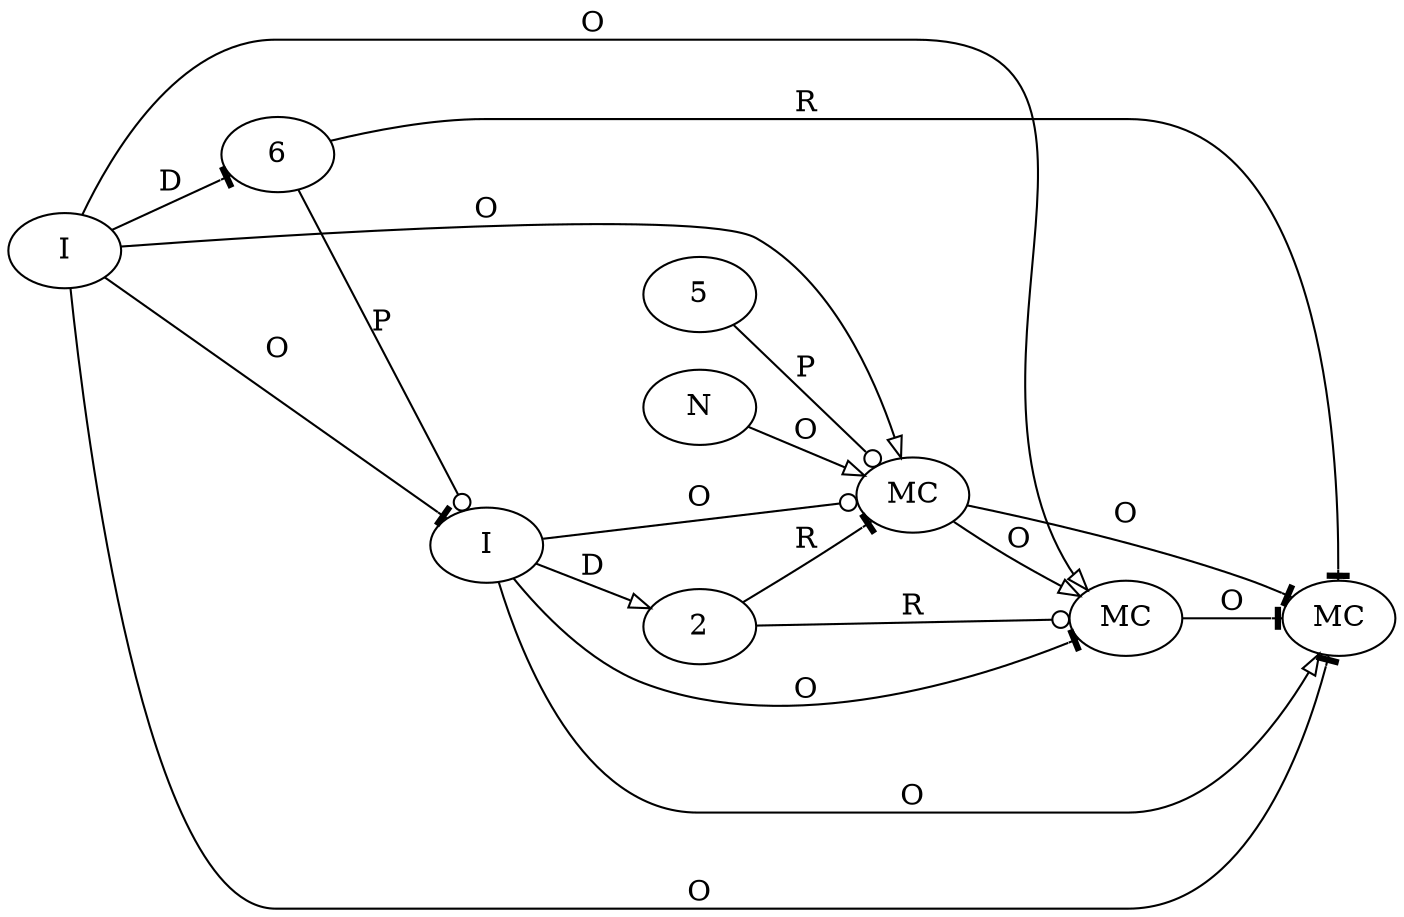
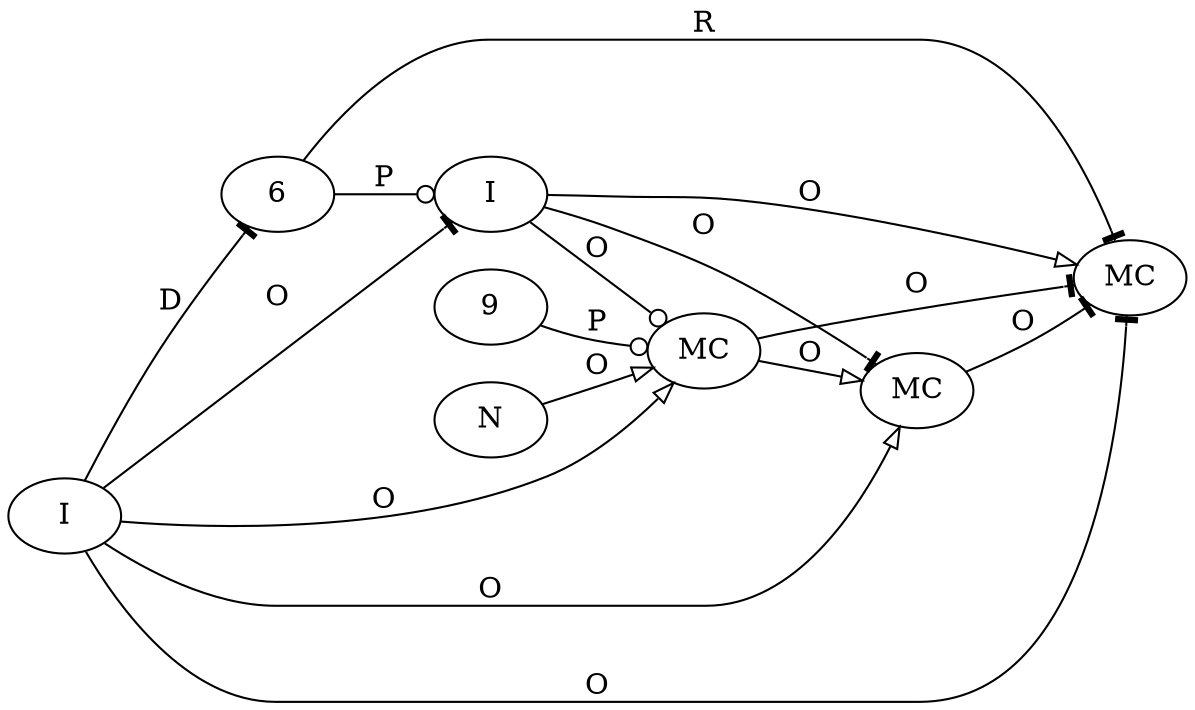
(700, 295) -> (491, 307)
(700, 627) -> none
